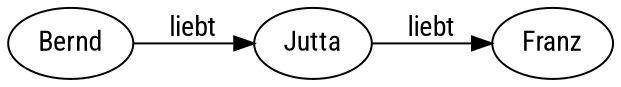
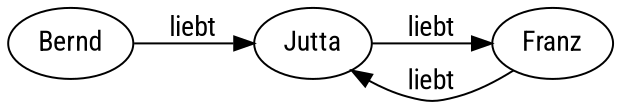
none -> (442, 100)
